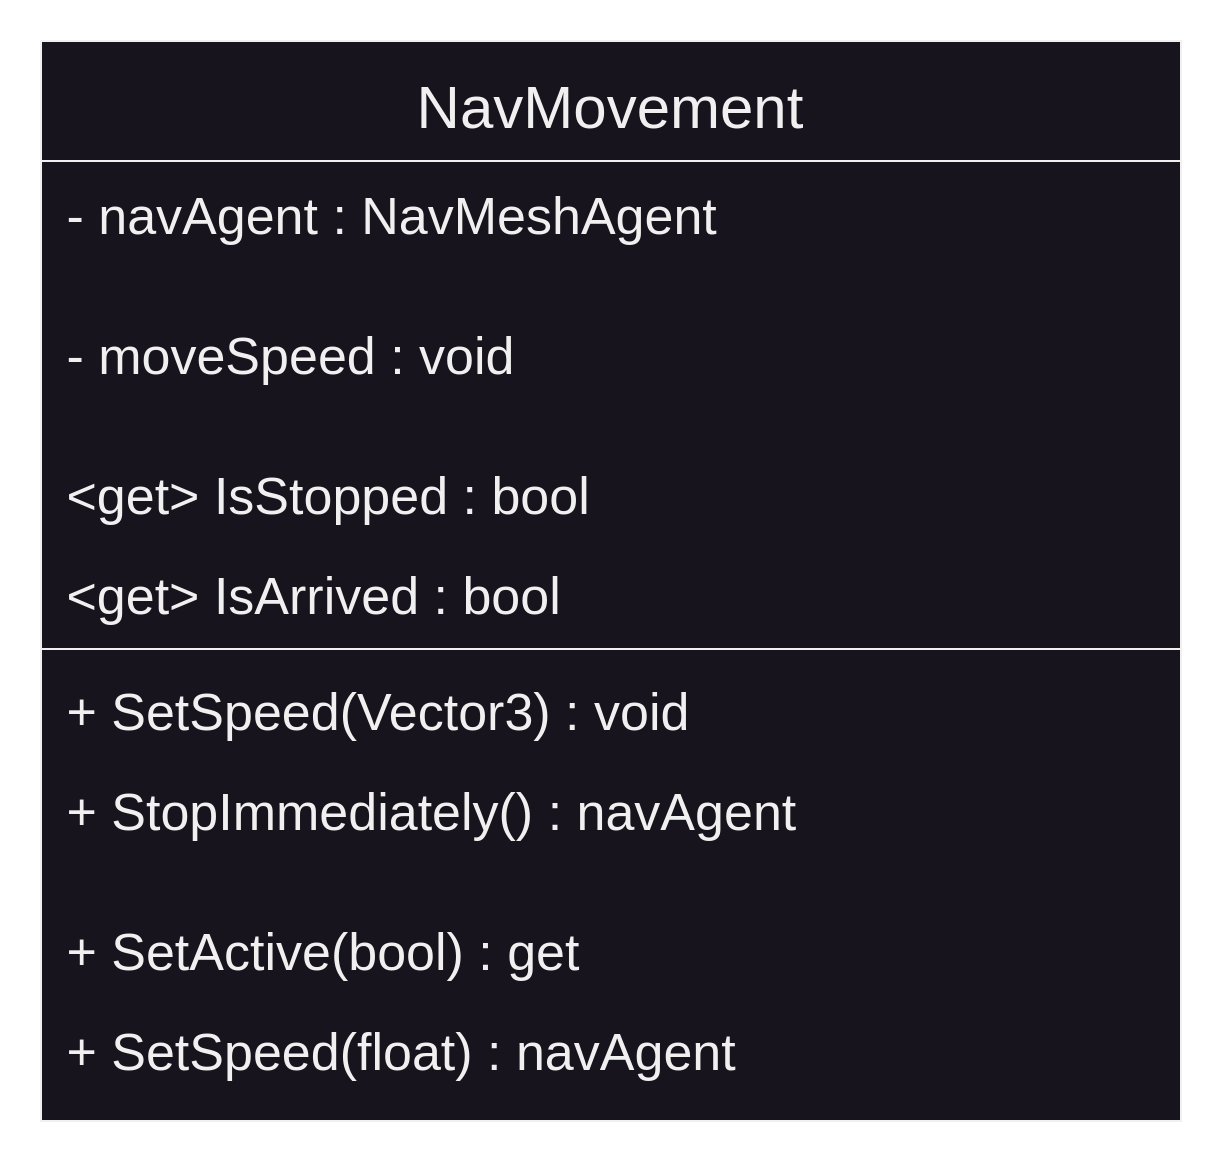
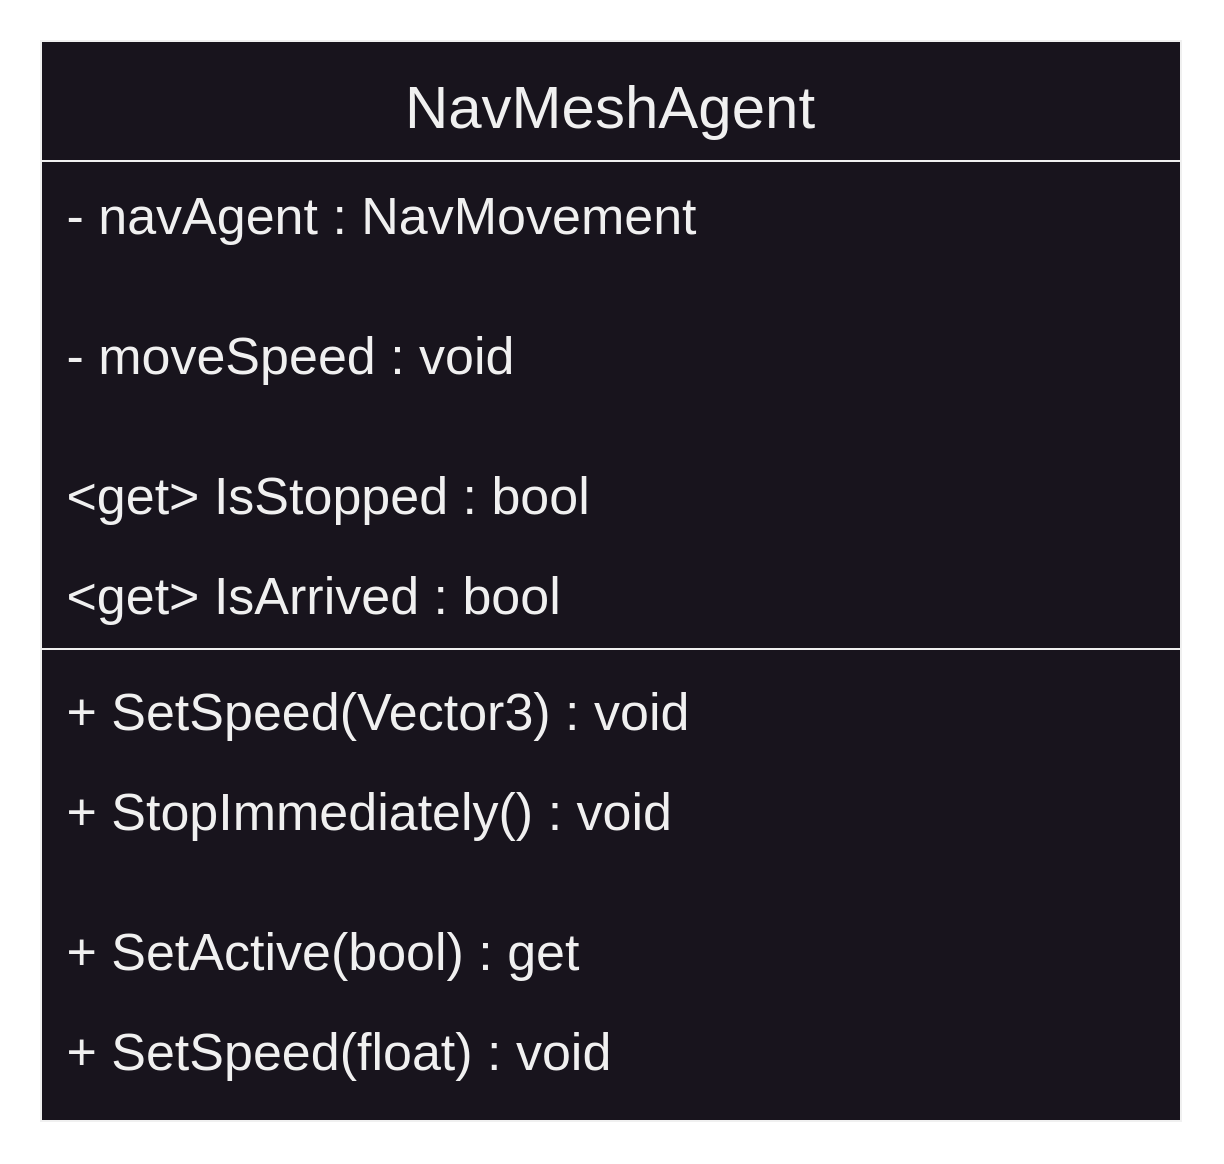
(610, 108) -> (610, 108)
(389, 217) -> (374, 217)
(448, 813) -> (383, 813)
(426, 1053) -> (361, 1053)
